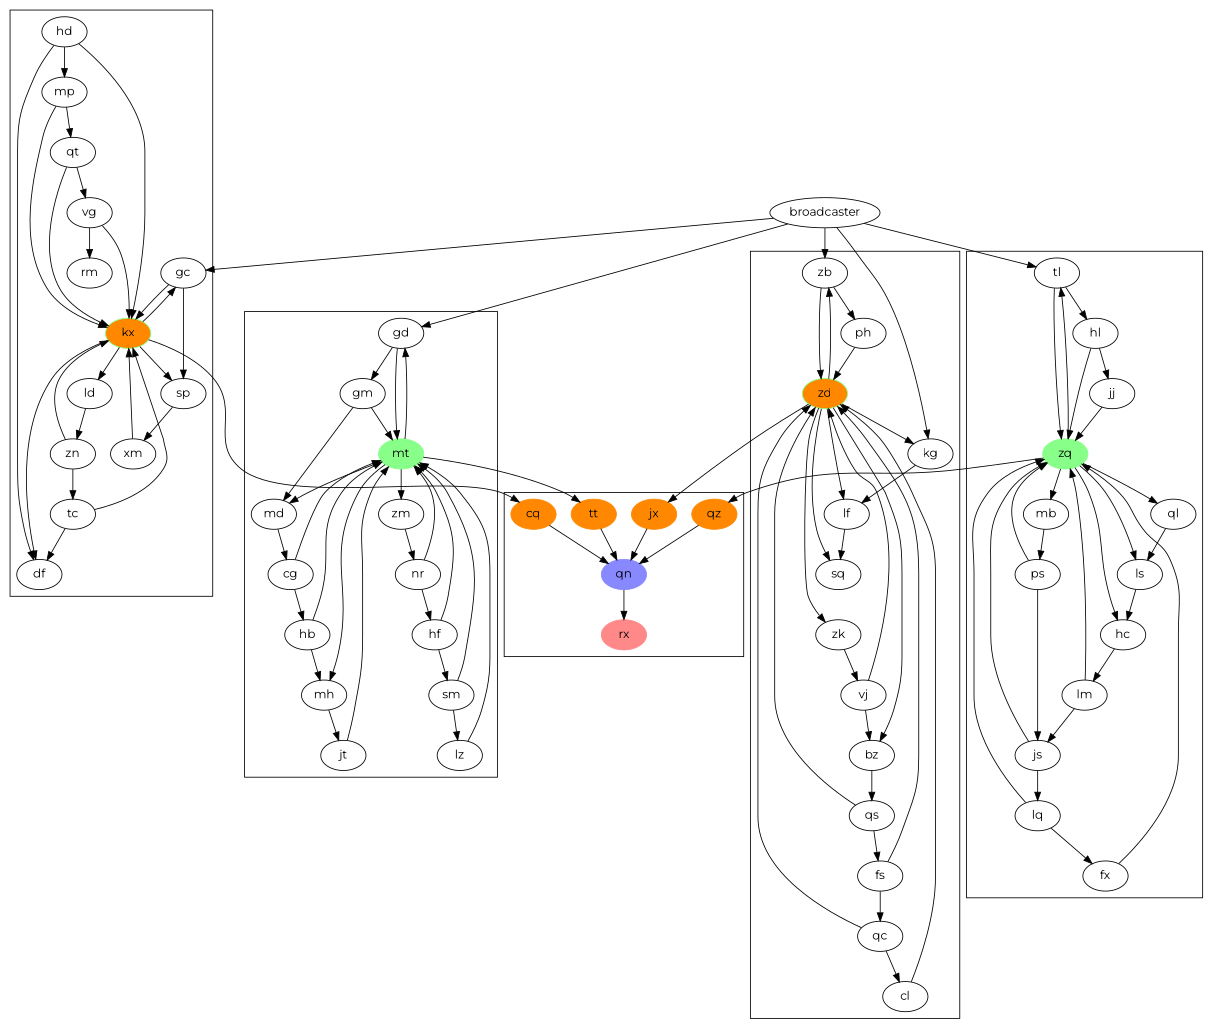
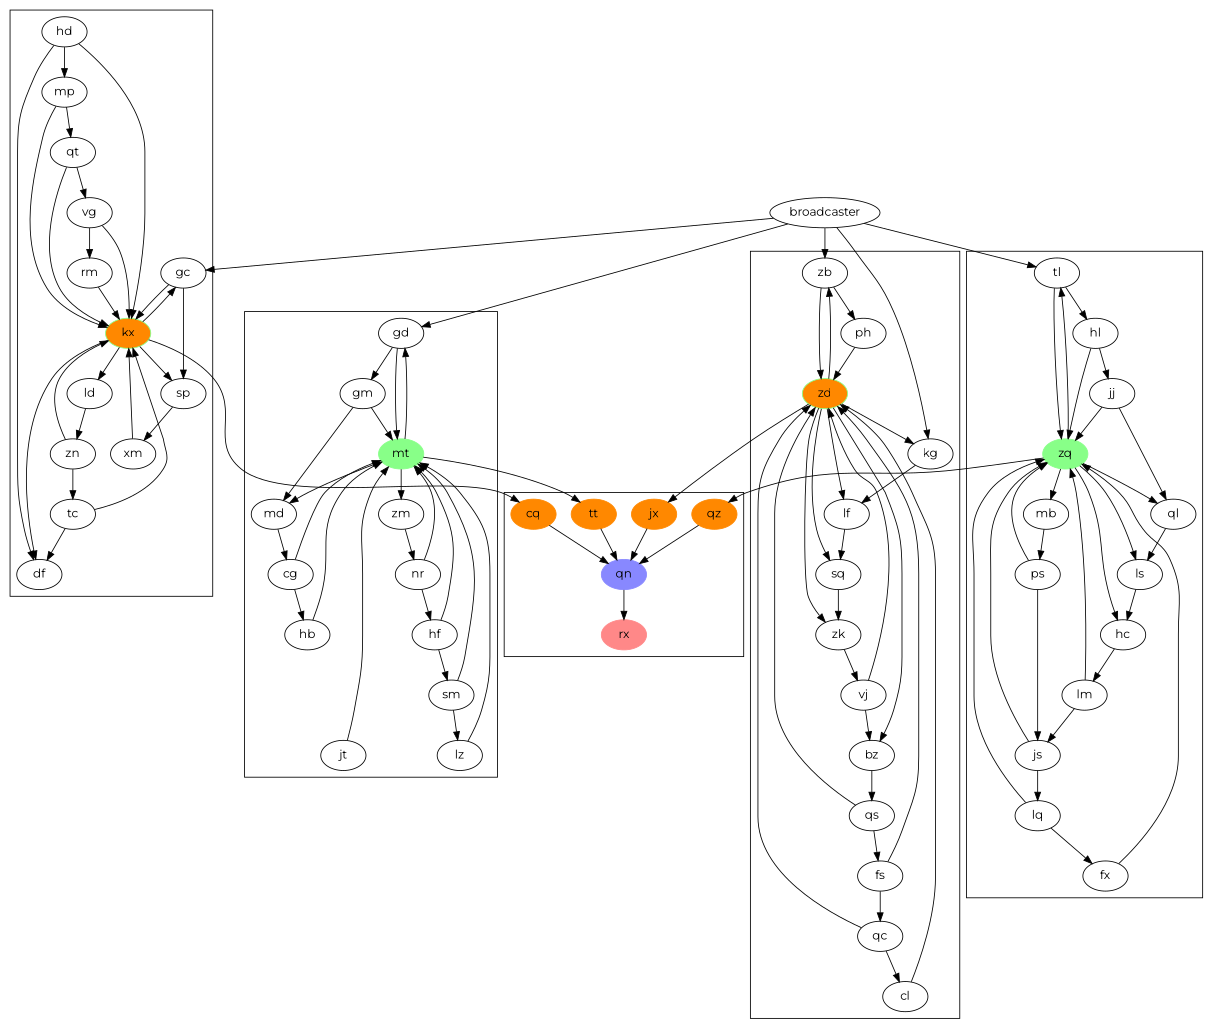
none -> (107, 300)
none -> (1141, 450)
none -> (838, 601)
(324, 695) -> none
